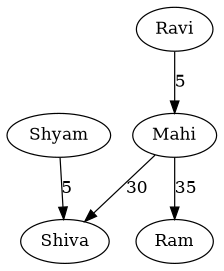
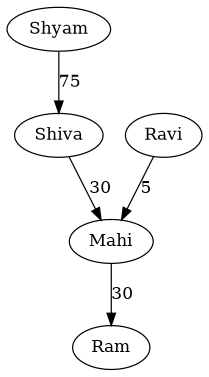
(124, 184) -> (82, 183)
(67, 188) -> (70, 82)
(186, 188) -> (123, 294)
